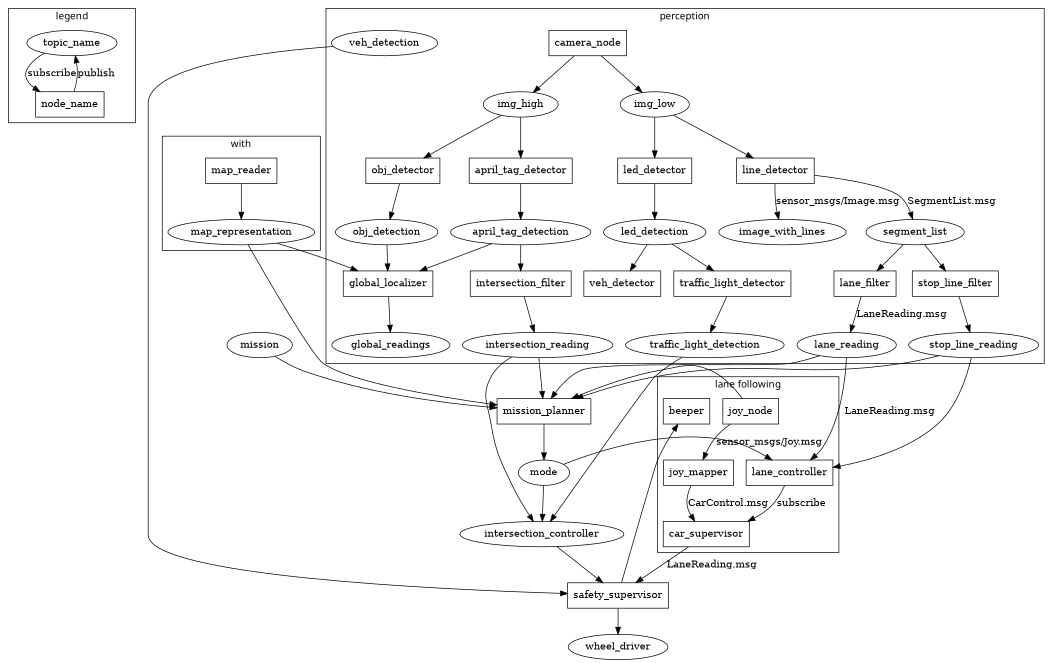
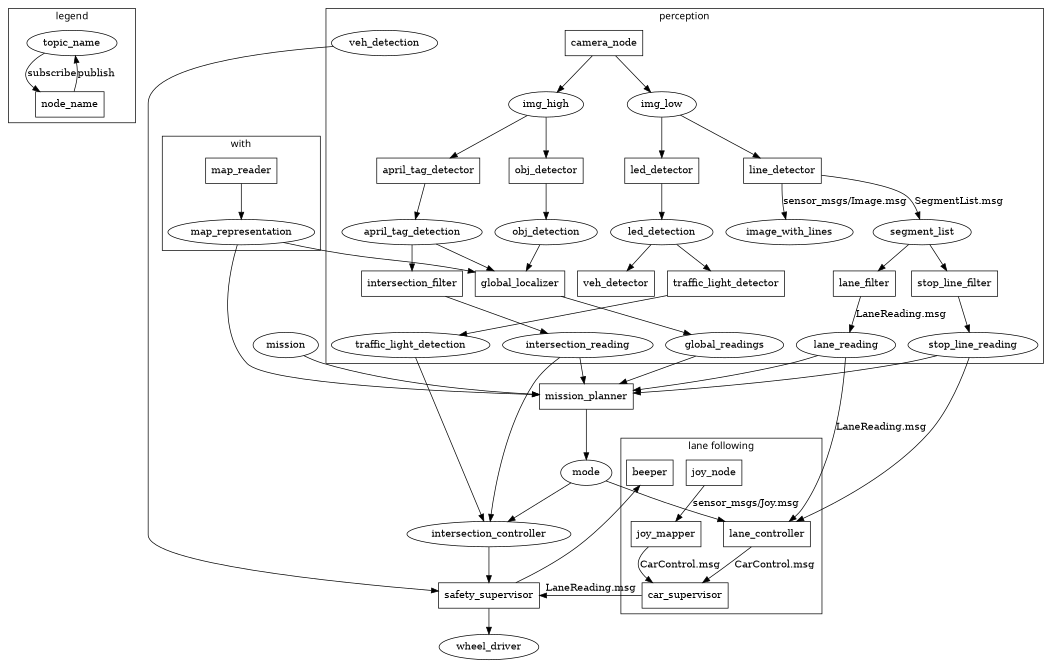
(651, 372) -> (661, 369)
(802, 503) -> (775, 565)
